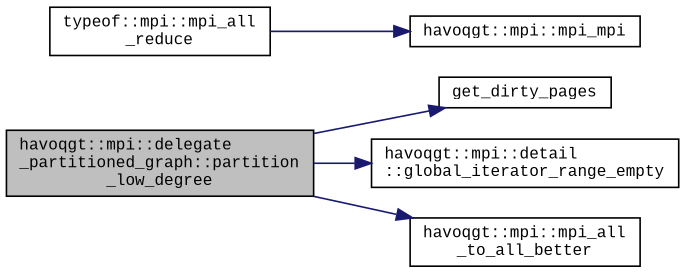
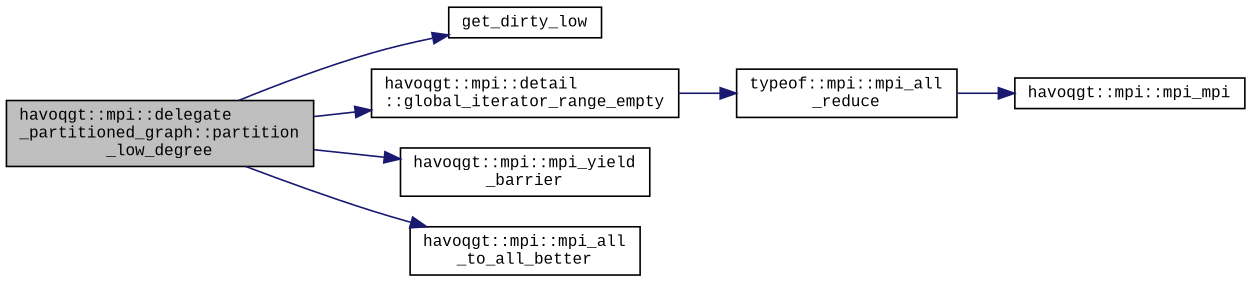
(525, 92) -> (525, 23)
none -> (699, 93)
none -> (525, 172)
